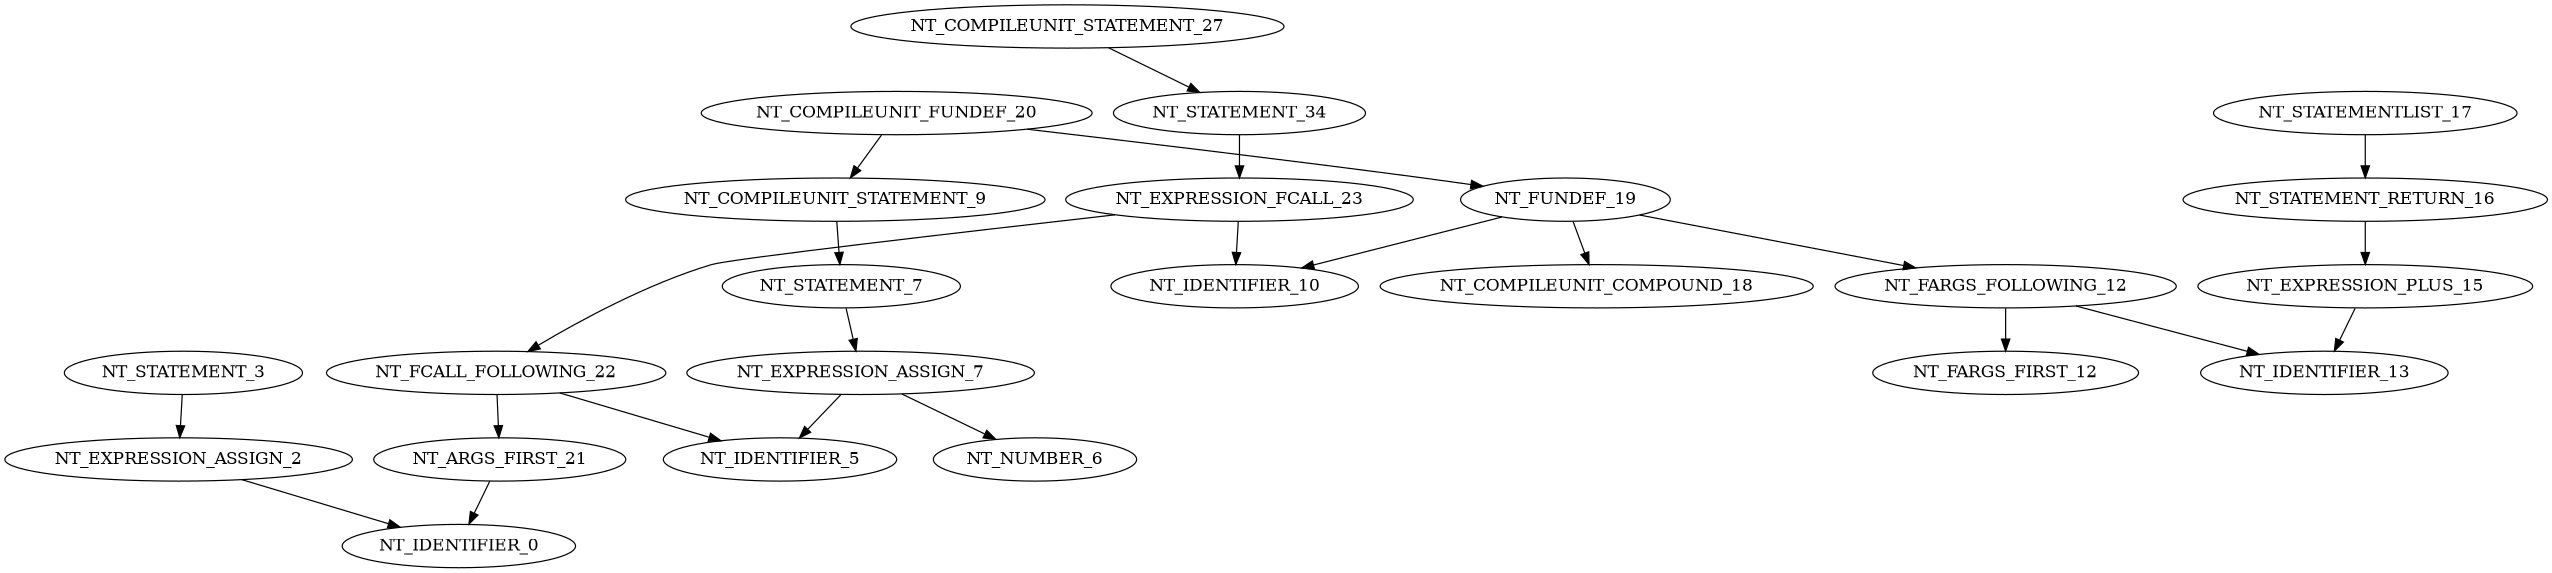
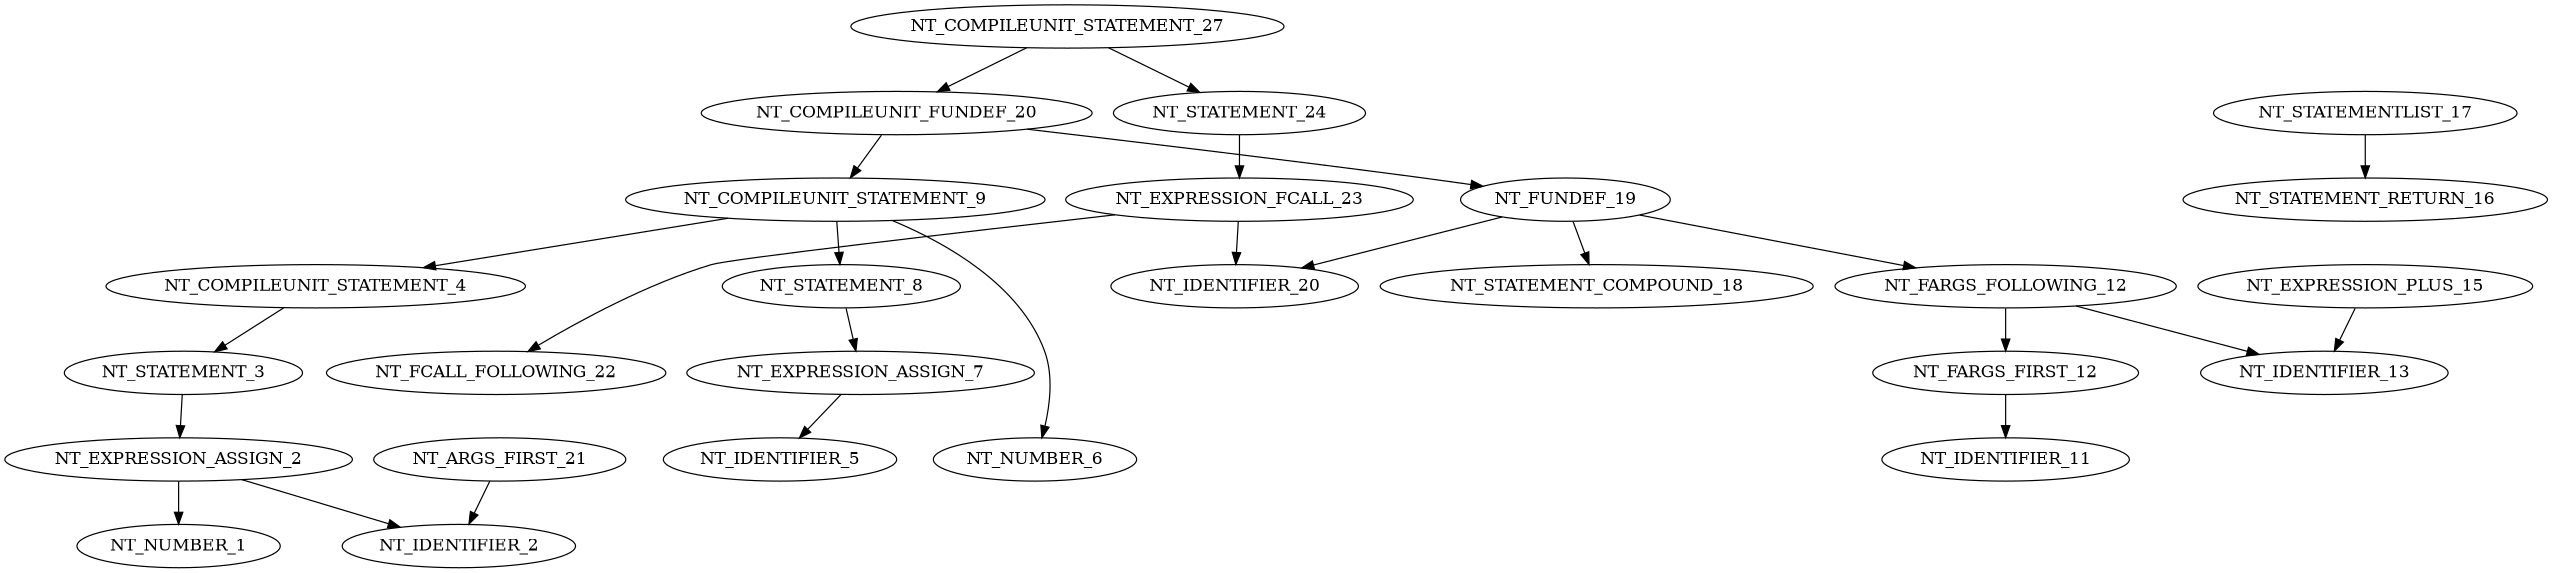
none -> (987, 67)
(1239, 113) -> (1239, 113)
(2365, 237) -> none
none -> (316, 286)
(841, 286) -> (841, 286)
(1235, 286) -> (1235, 286)
(1597, 286) -> (1597, 286)
(498, 410) -> none
(943, 414) -> (1010, 297)
(634, 415) -> none
none -> (2006, 459)
none -> (179, 546)
(459, 546) -> (459, 546)
